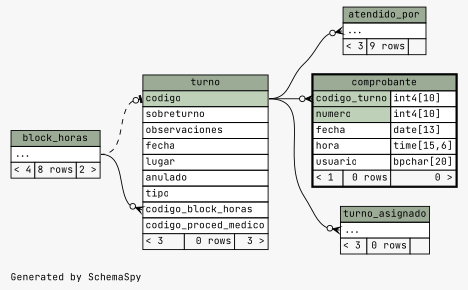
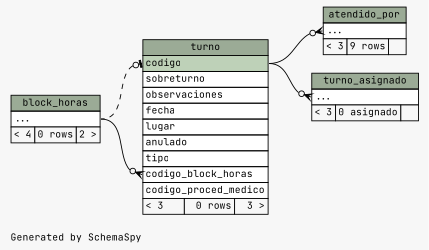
(385, 131) -> none
(56, 170) -> (56, 134)
(389, 246) -> (368, 112)
